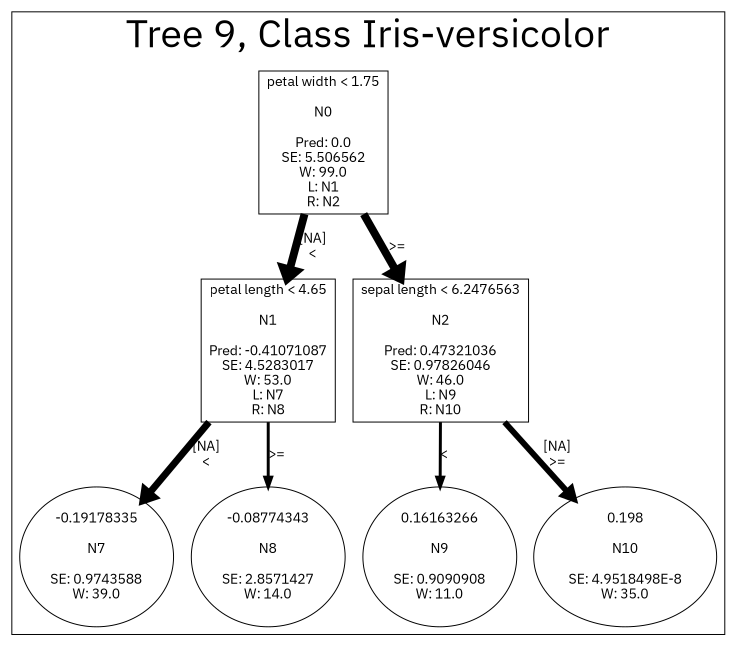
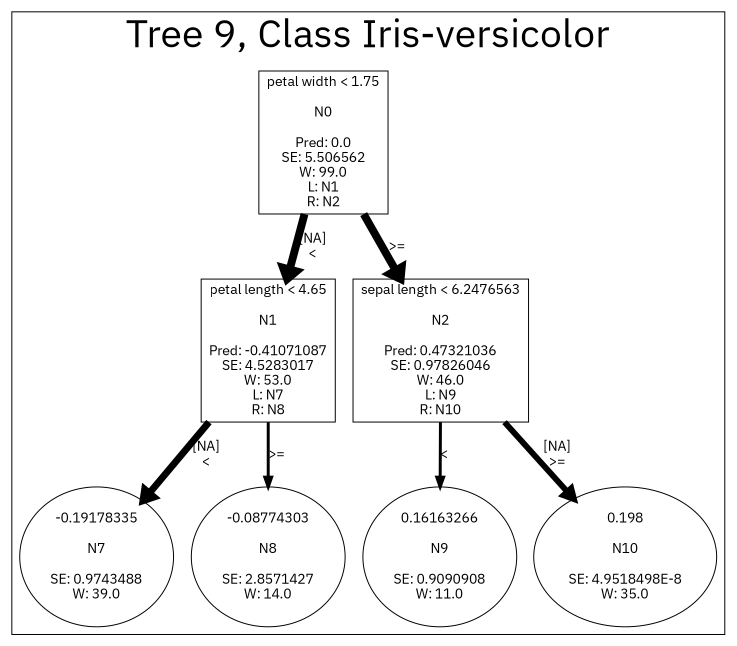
(97, 557) -> (97, 557)
(268, 557) -> (268, 557)
